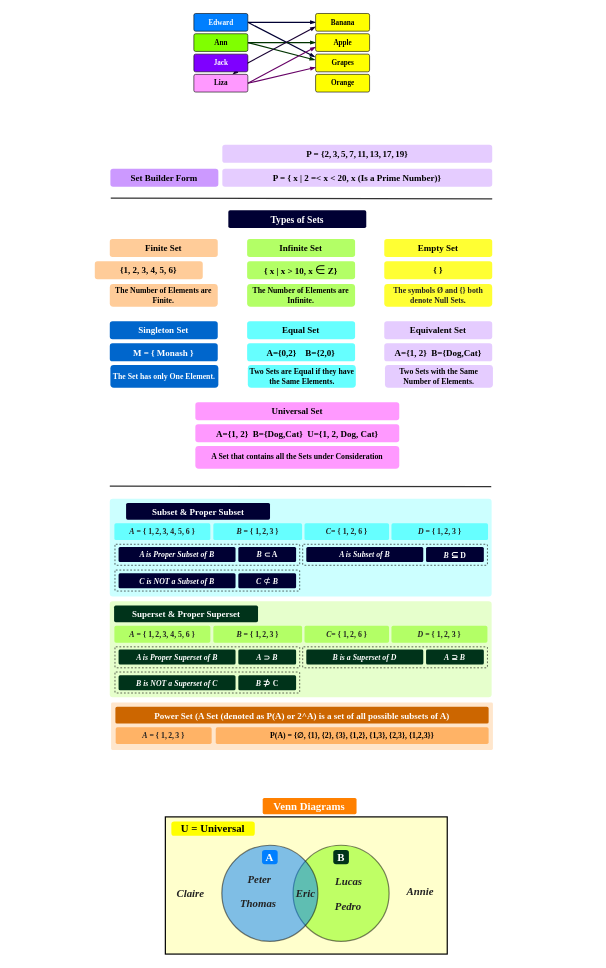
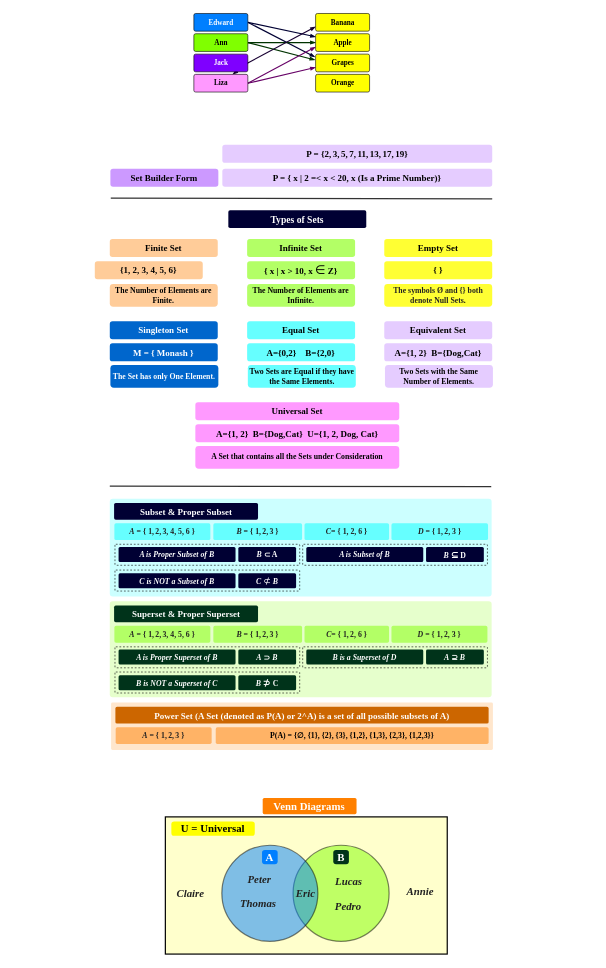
(280, 22) -> (281, 29)
(198, 512) -> (186, 512)
